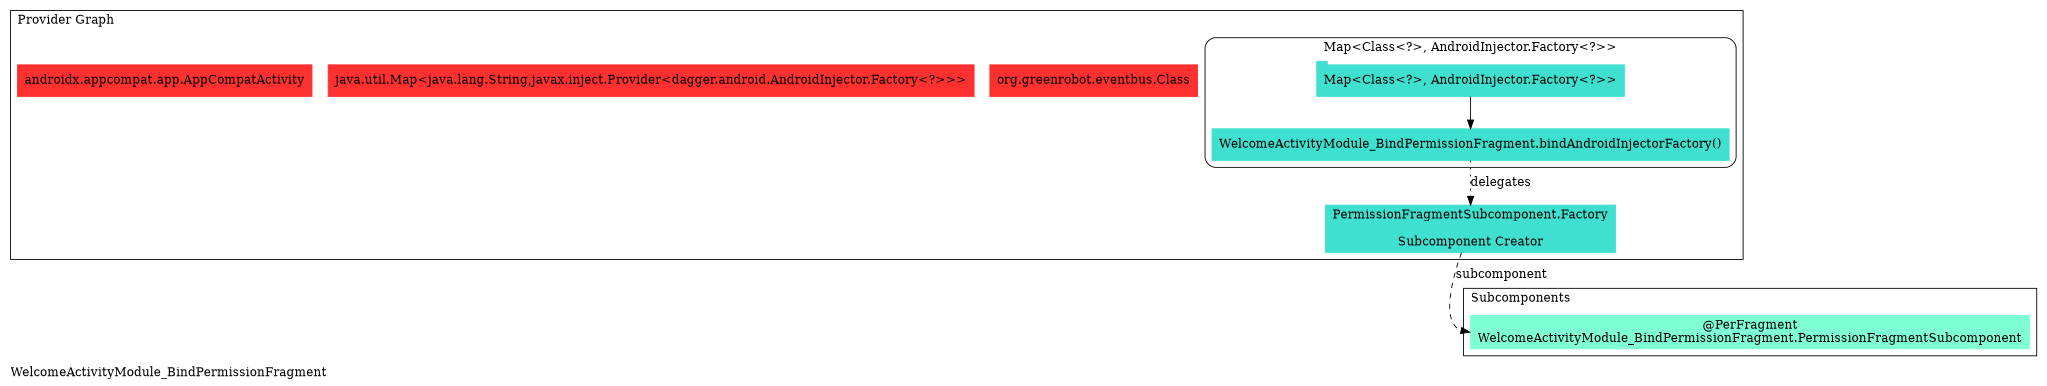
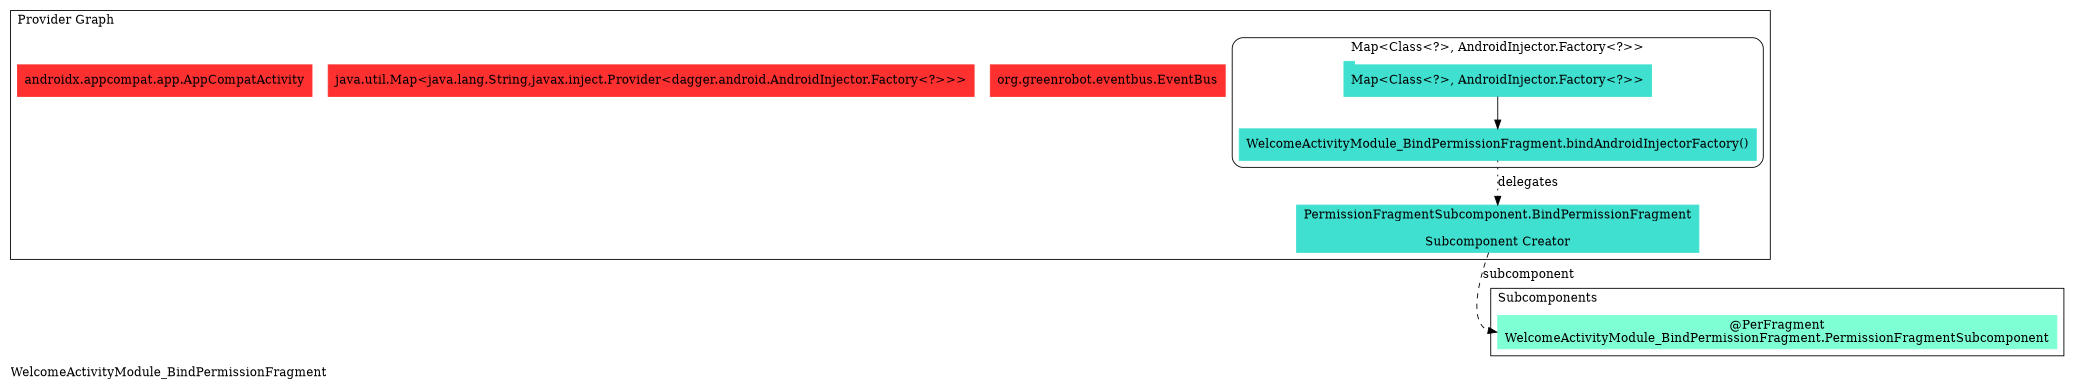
(1094, 81) -> (1108, 81)
(1471, 229) -> (1498, 229)
